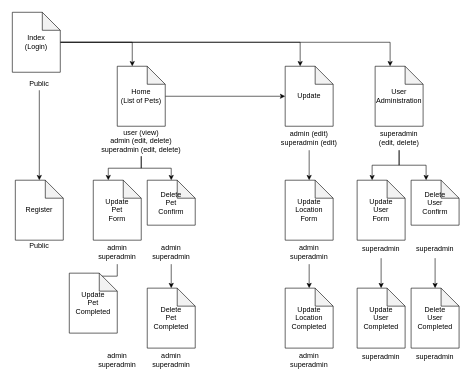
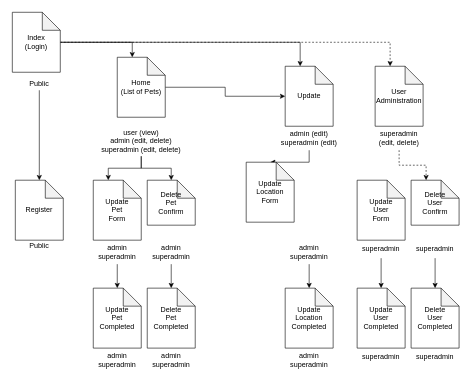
(356, 42) -> (356, 42)
(141, 96) -> (141, 87)
(418, 165) -> (418, 165)
(372, 167) -> none
(309, 210) -> (270, 192)
(93, 303) -> (117, 318)
